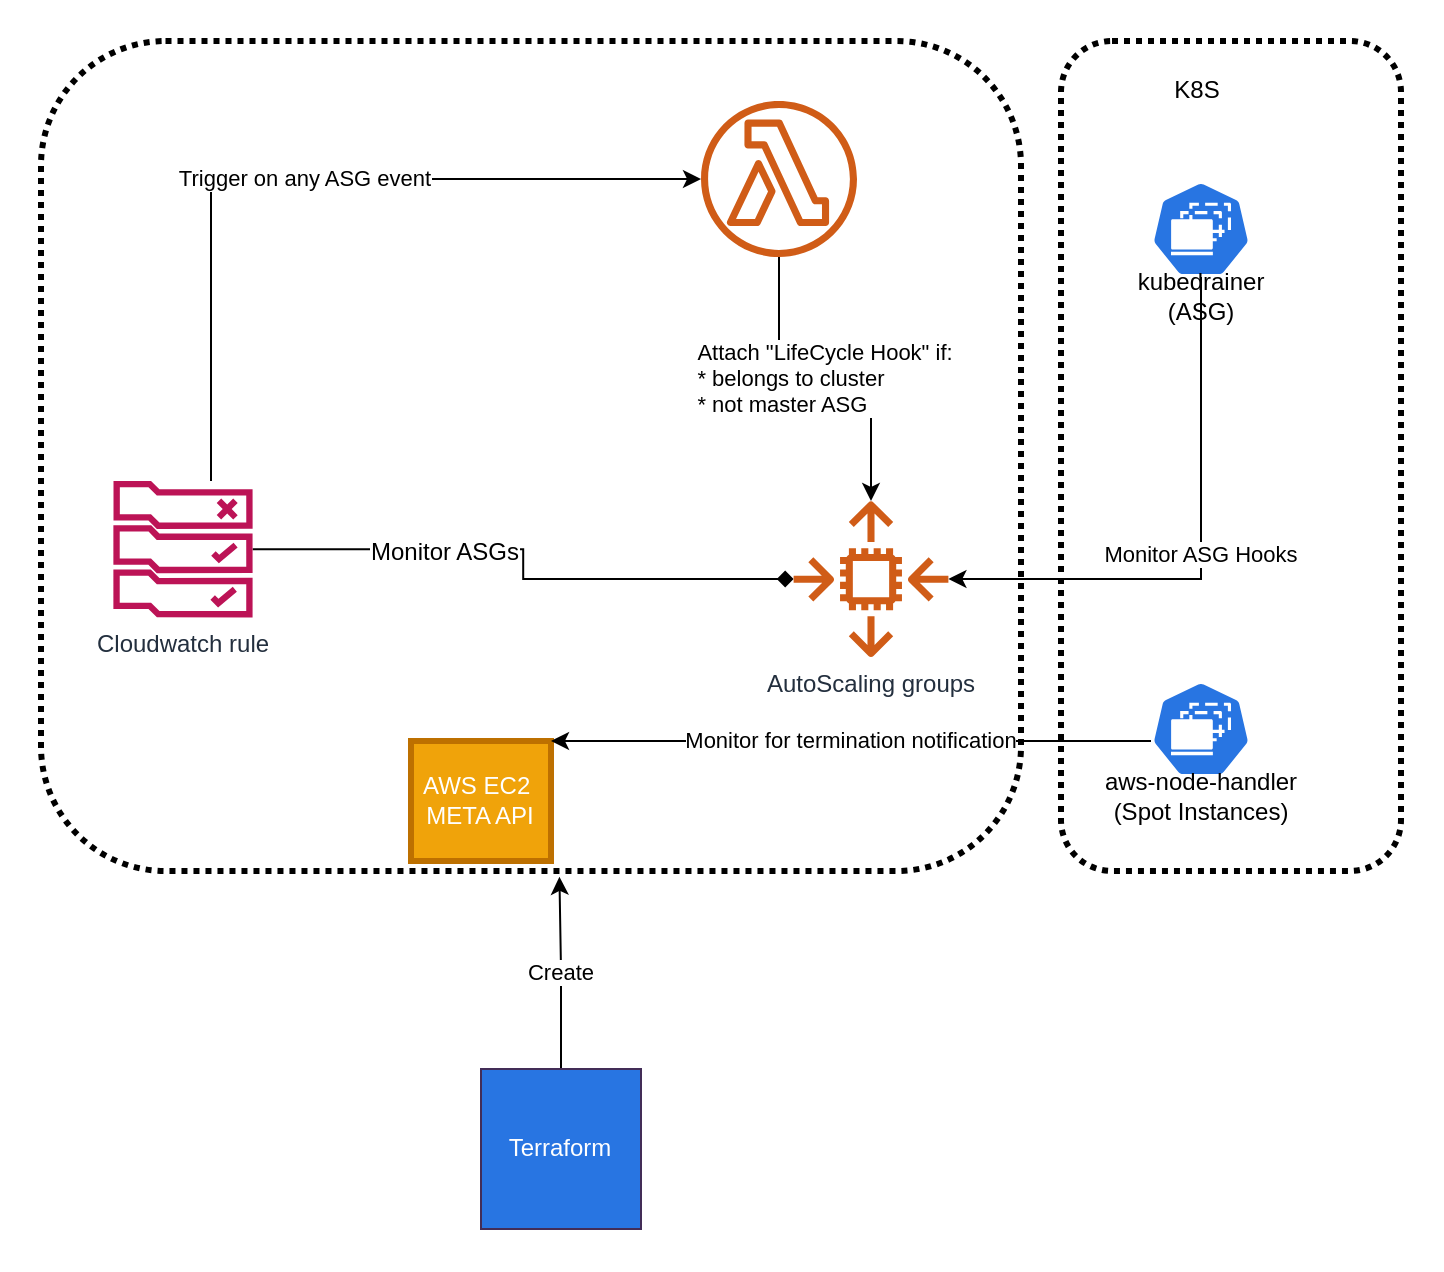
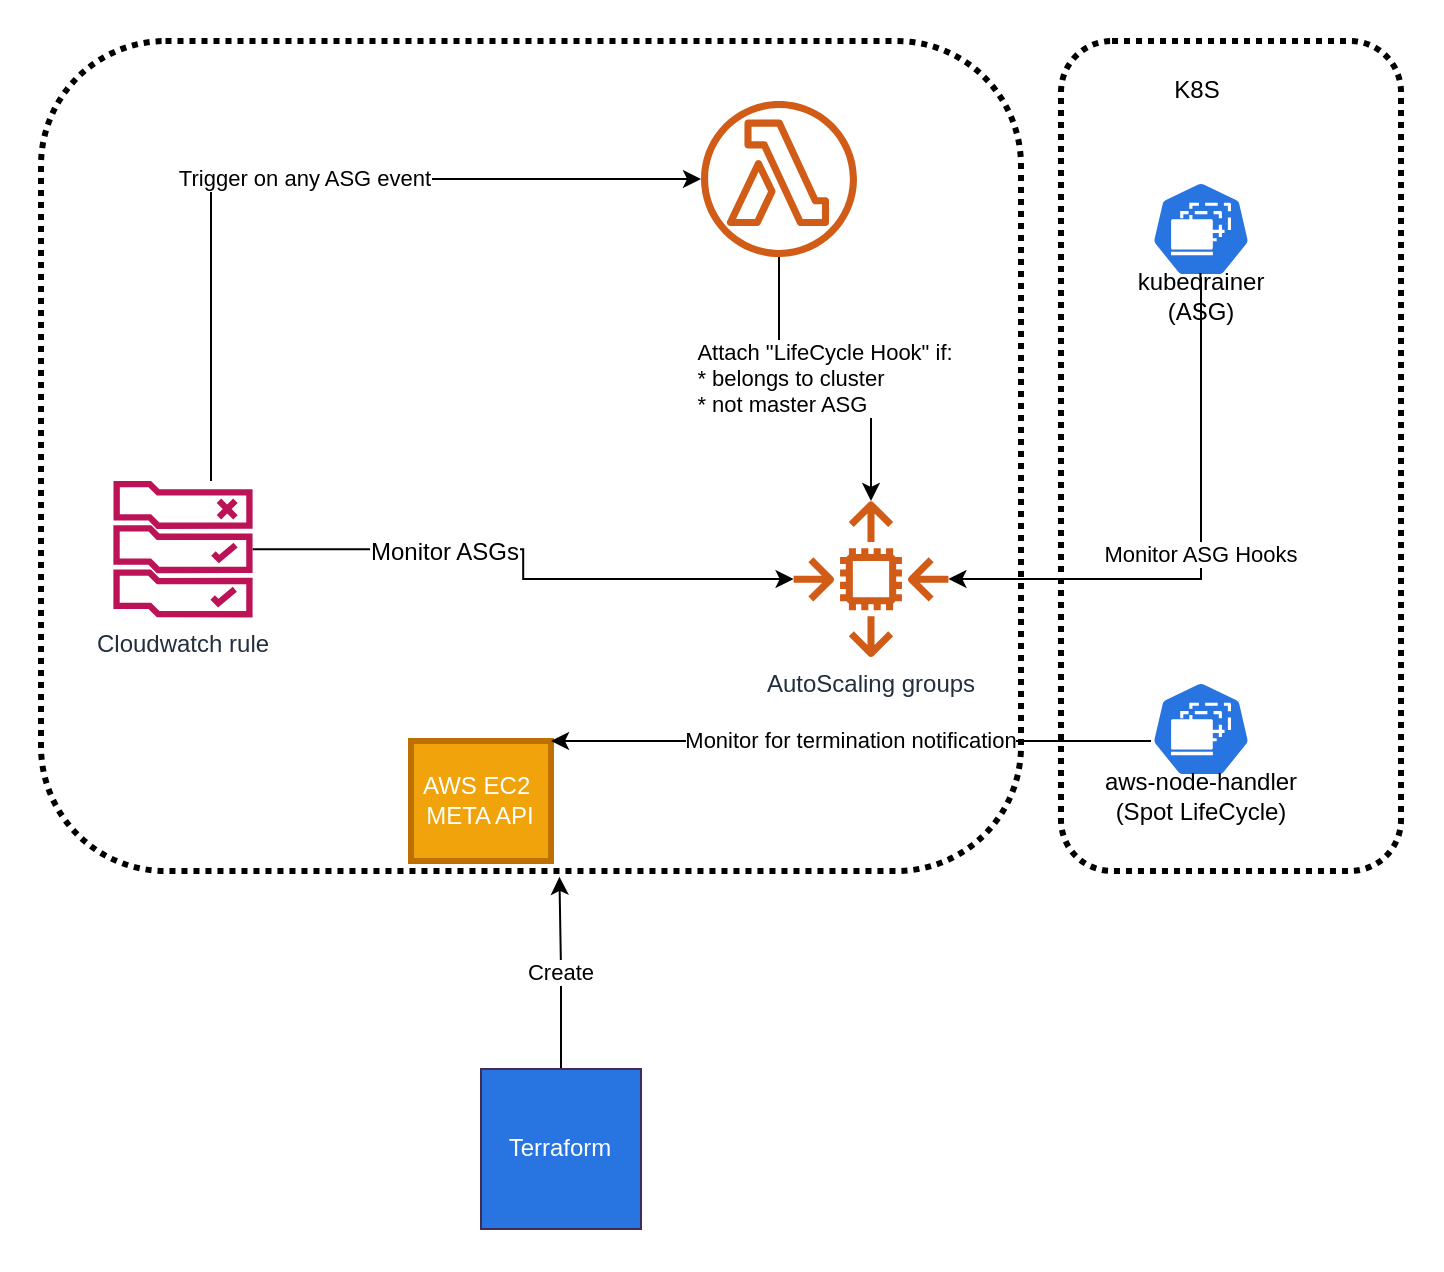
(777, 579) -> (778, 579)
(1202, 797) -> (1202, 797)
